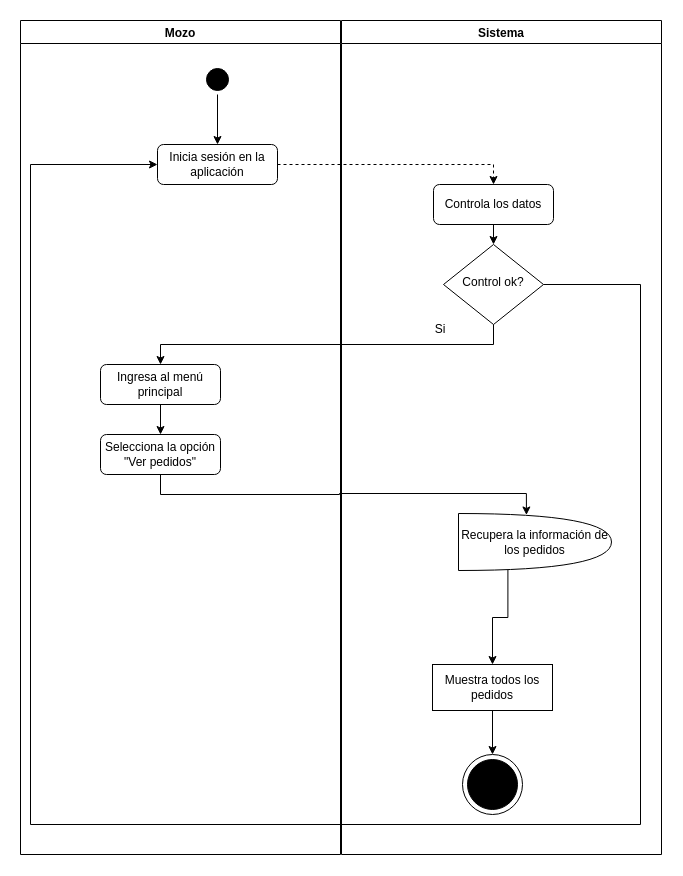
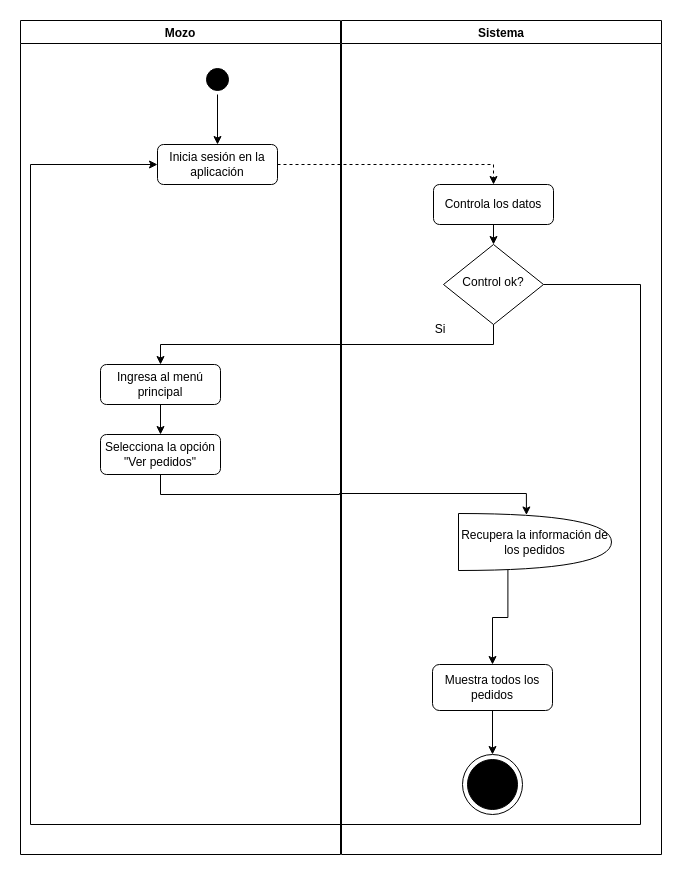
(493, 688) -> (493, 688)
